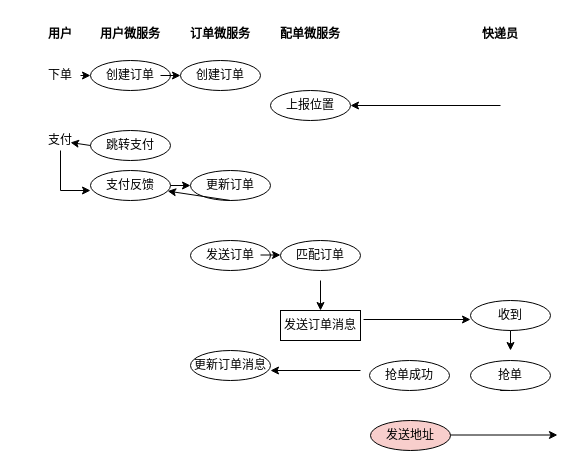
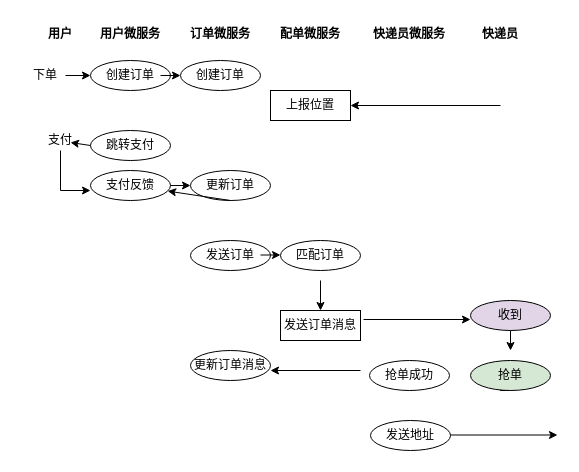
none -> (410, 34)
(61, 76) -> (46, 76)
(311, 106) -> (311, 106)
(511, 316) -> (511, 316)
(511, 376) -> (511, 376)
(411, 436) -> (411, 436)
